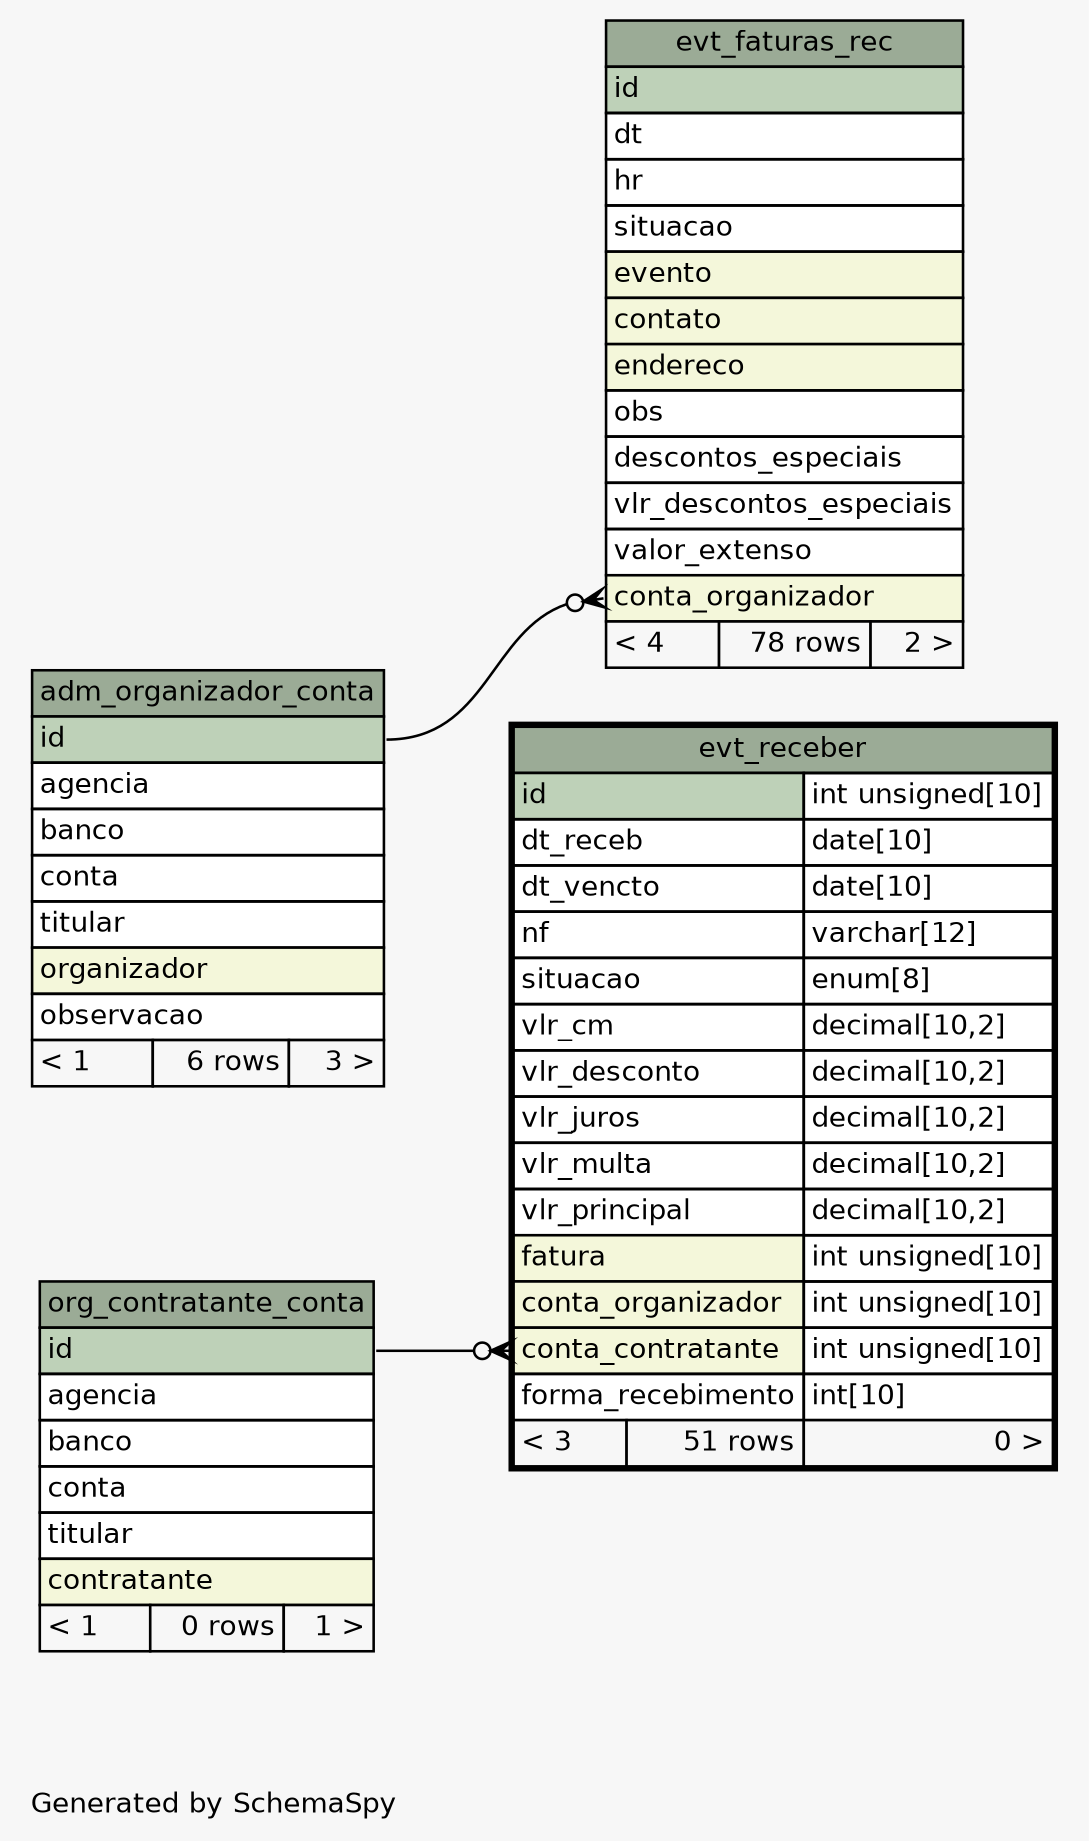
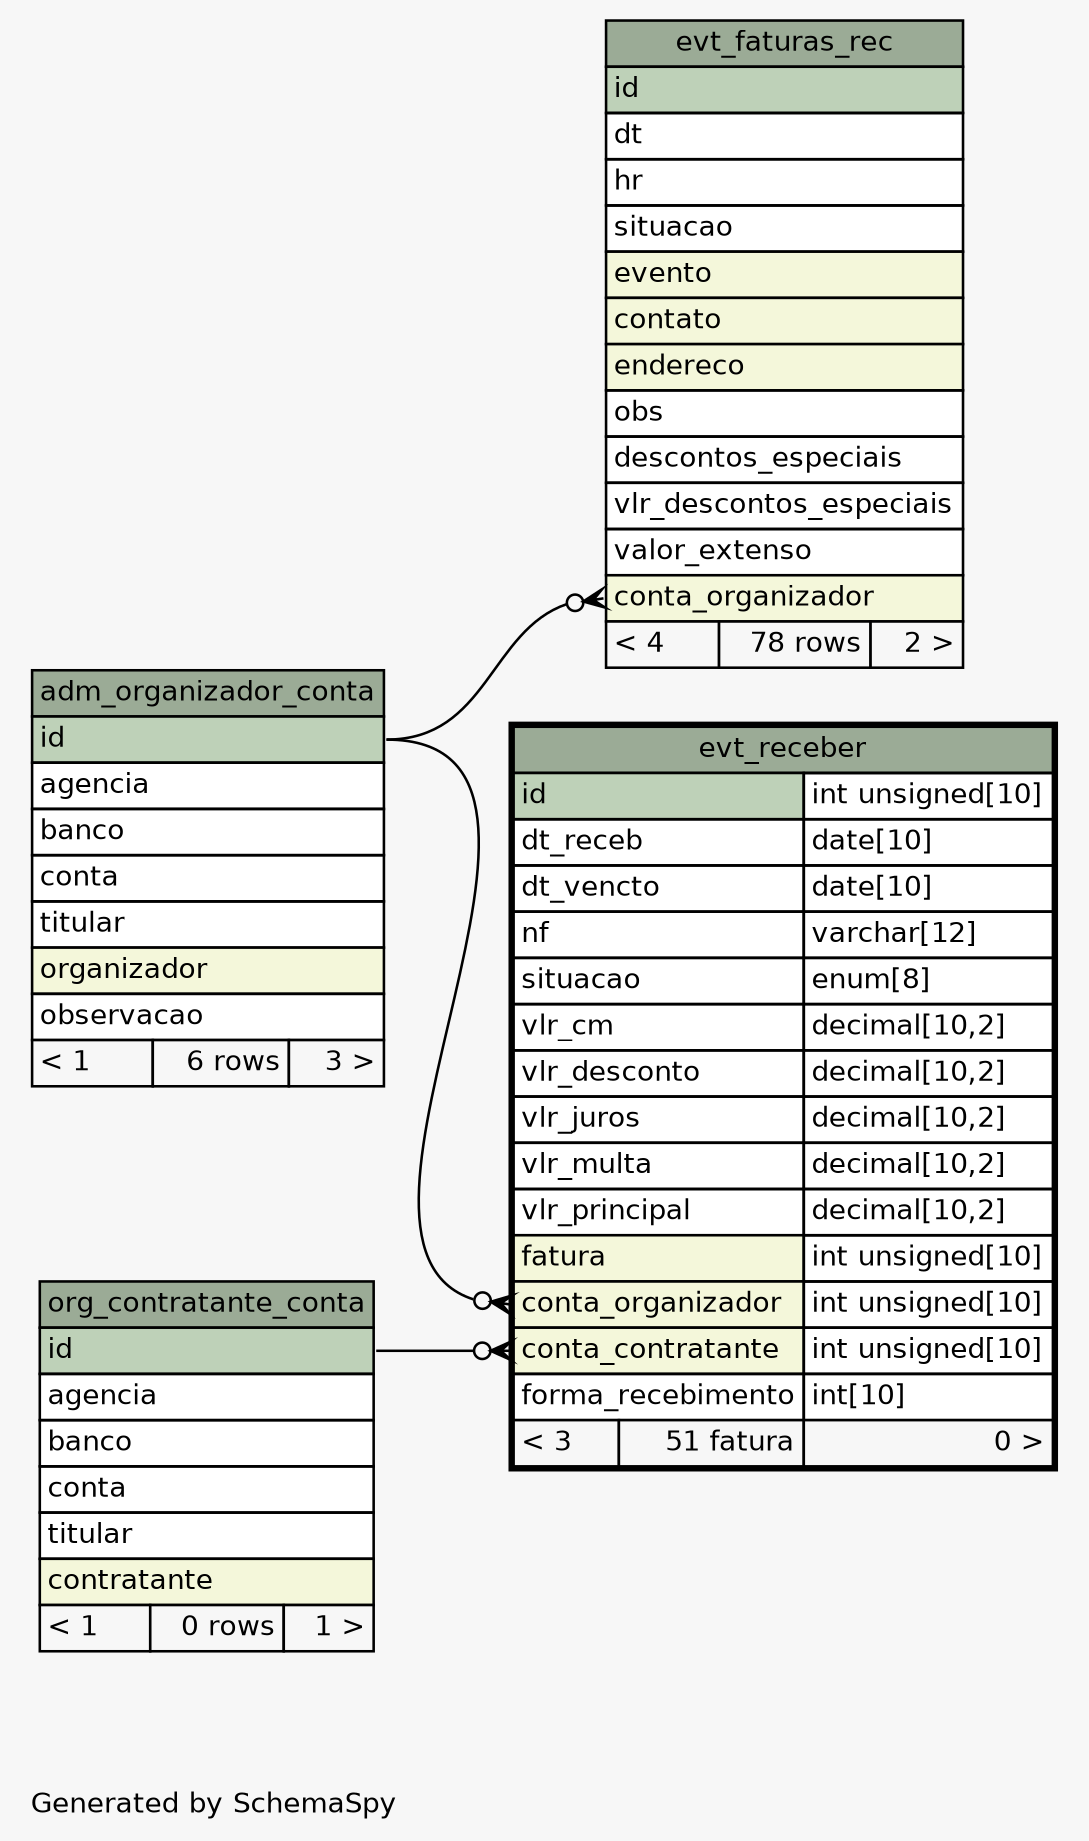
none -> (453, 1004)
(740, 1442) -> (731, 1442)
